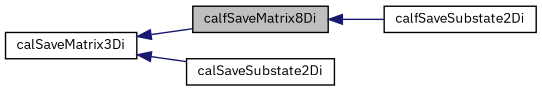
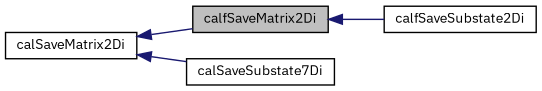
(260, 19) -> (260, 19)
(71, 46) -> (71, 46)
(260, 72) -> (260, 72)
